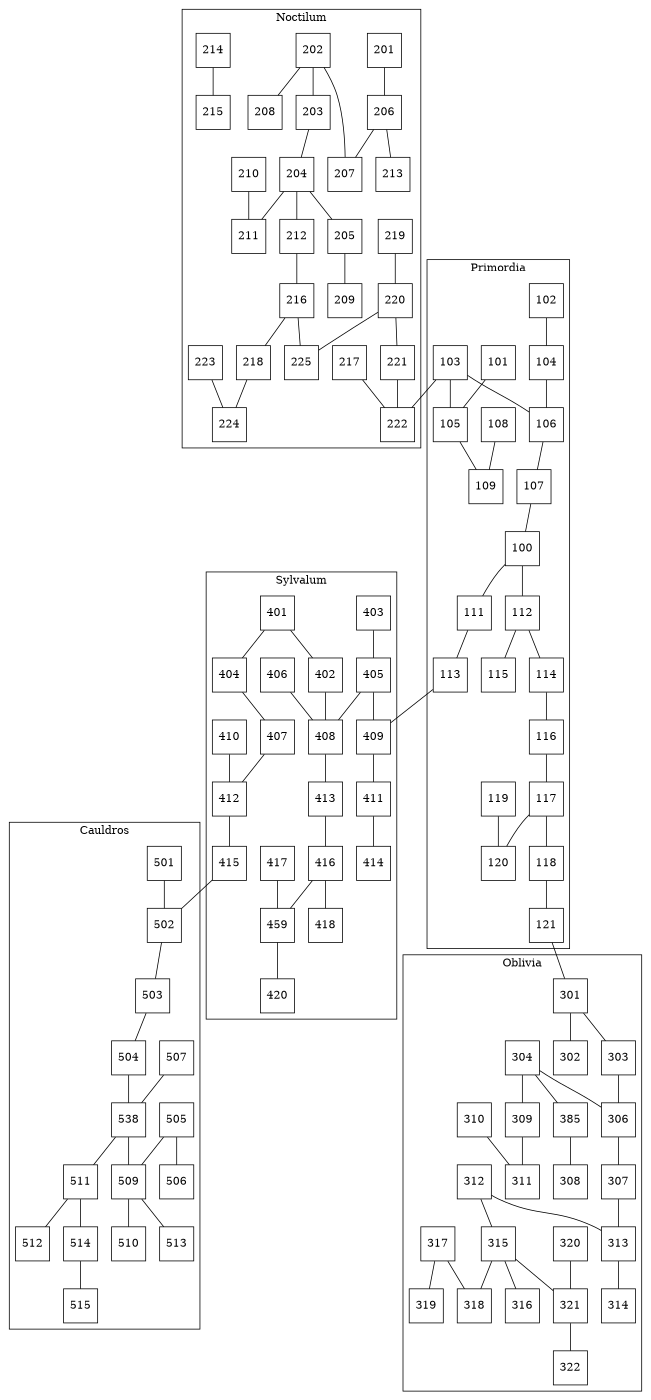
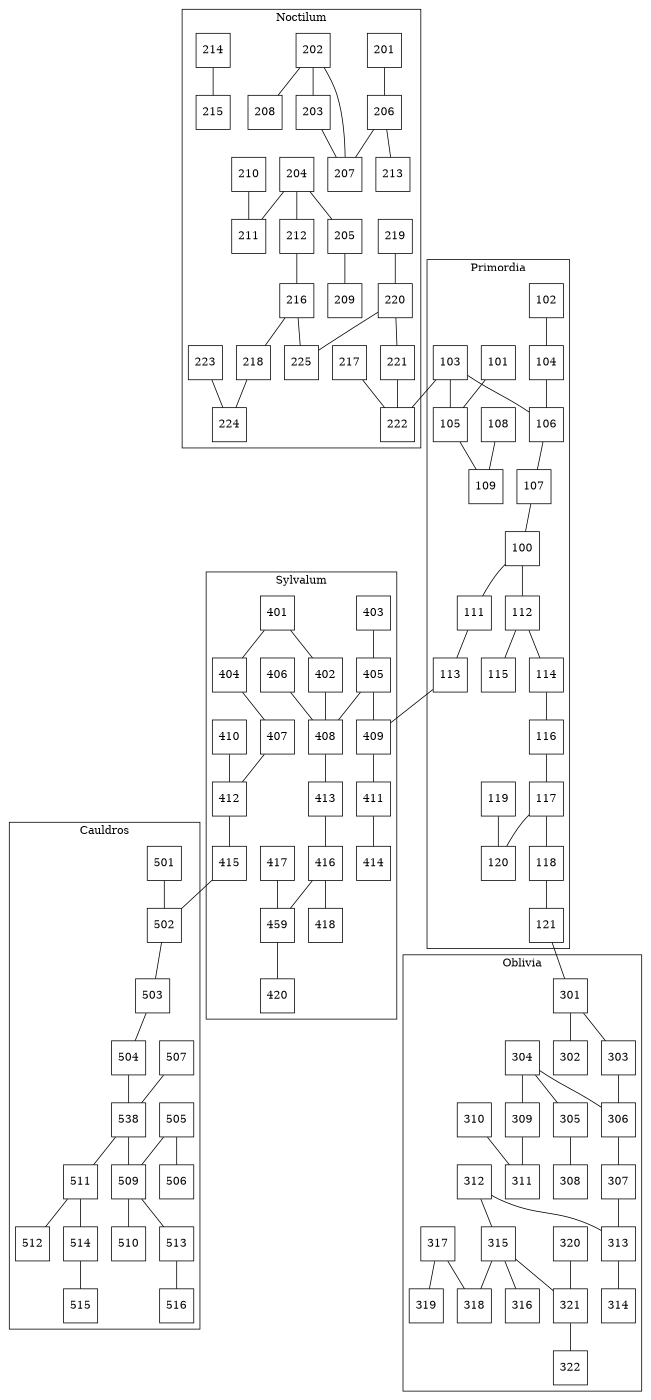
(305, 143) -> (329, 143)
(570, 1120) -> (570, 1120)
none -> (177, 1306)
